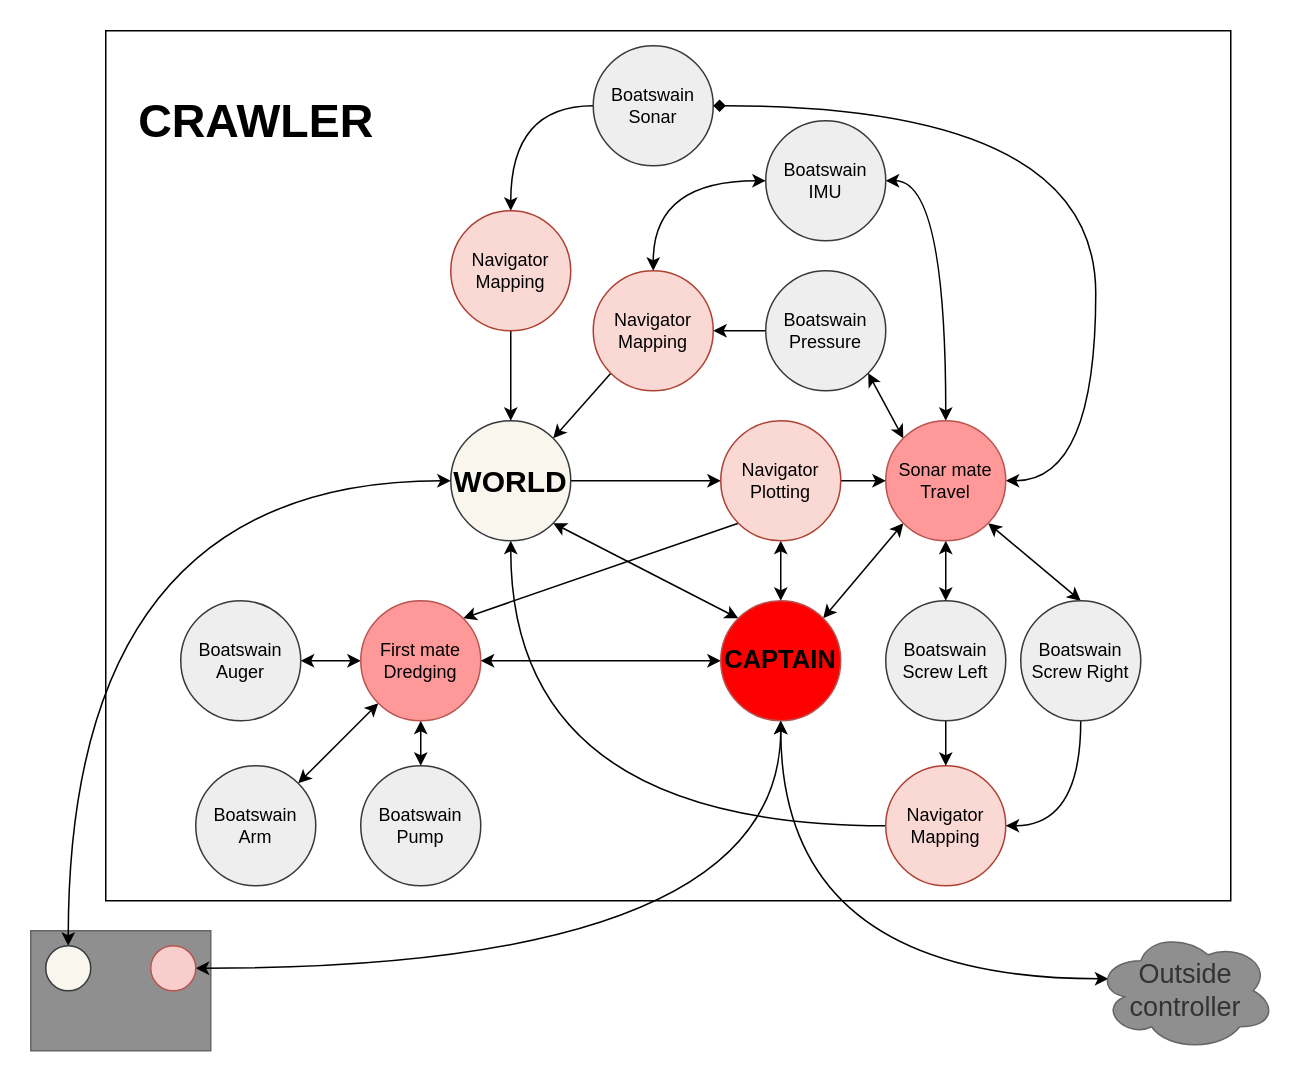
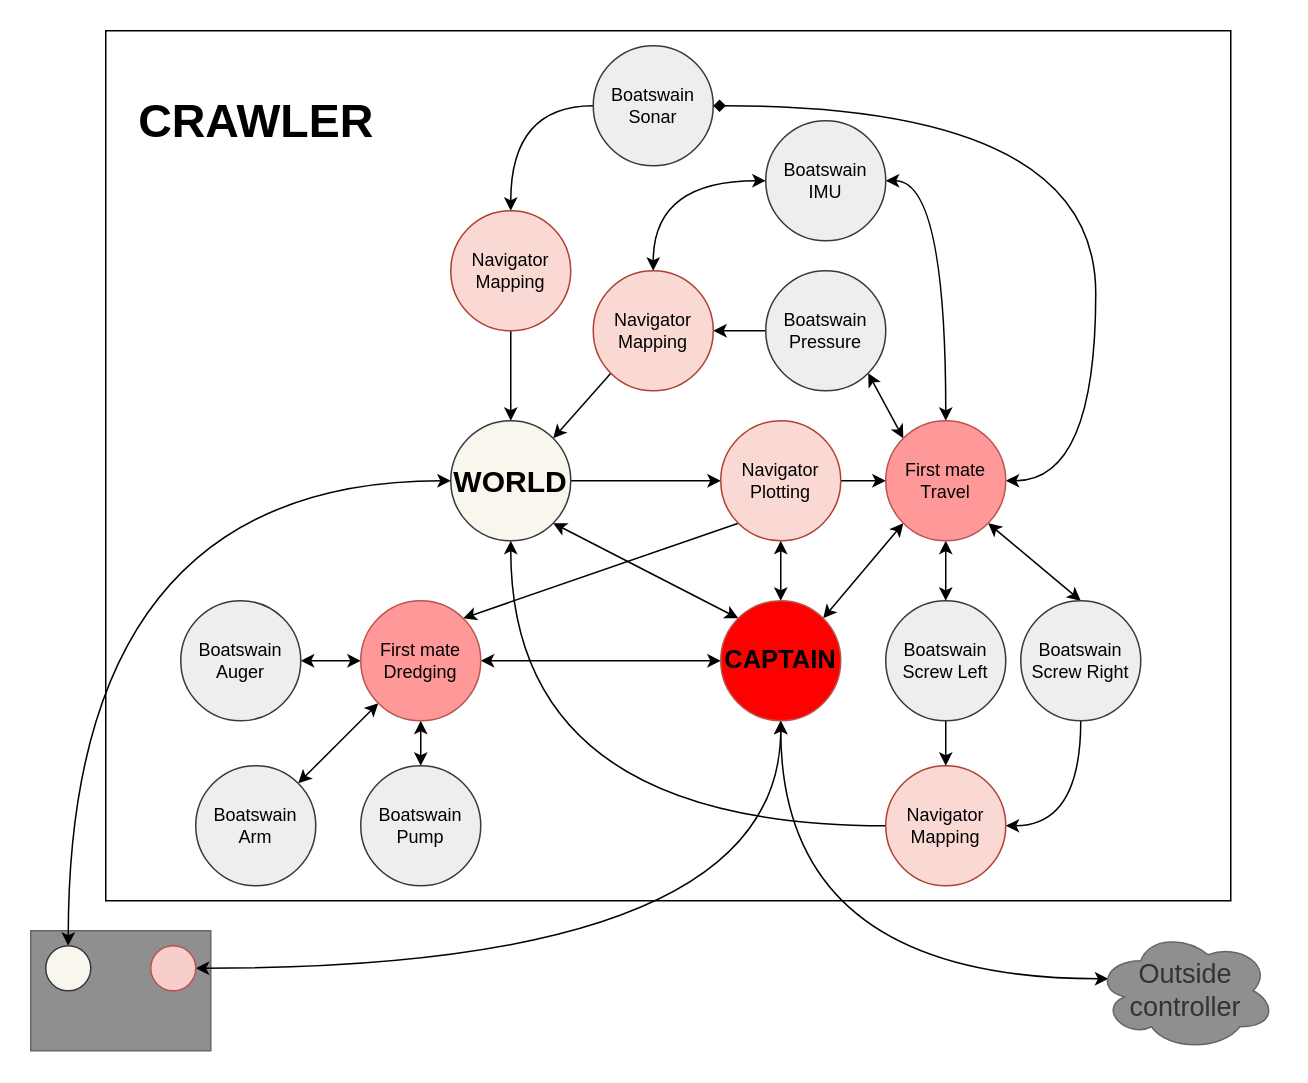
(946, 481) -> (946, 481)
